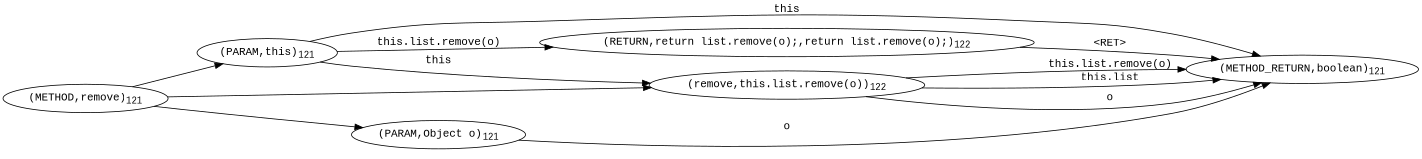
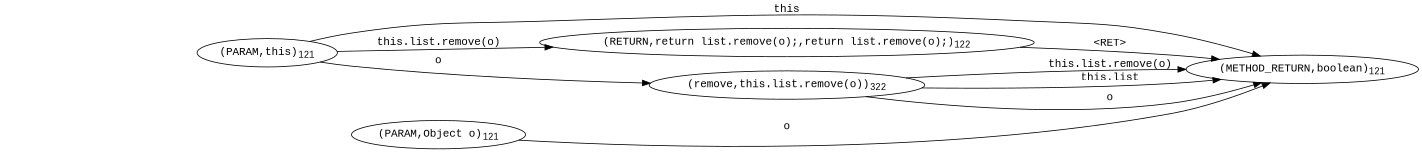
(439, 60) -> (439, 60)
(878, 84) -> (878, 84)
(86, 98) -> none
